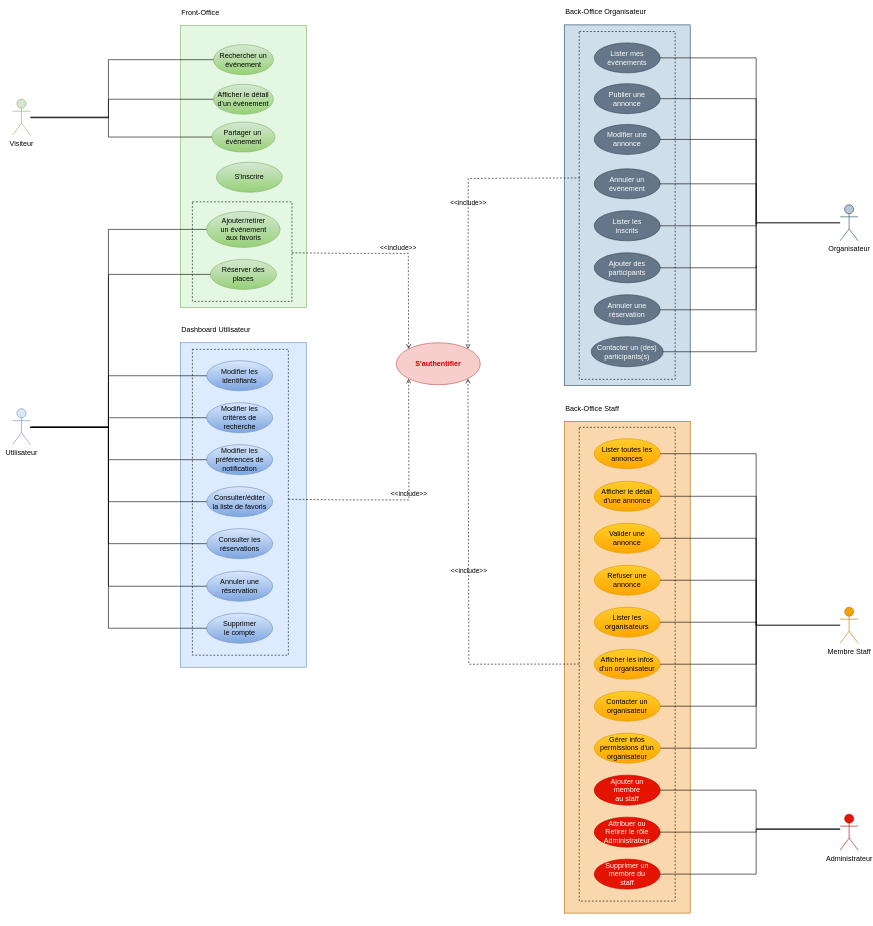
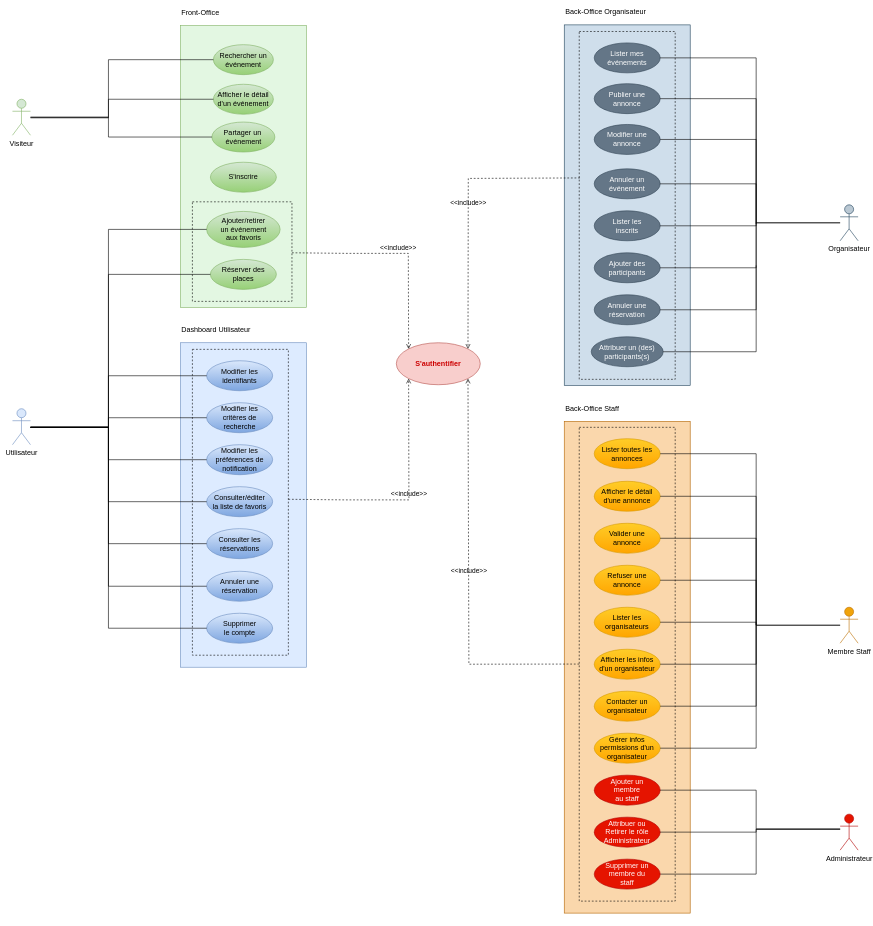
(249, 177) -> (243, 177)
(627, 352) -> (627, 352)
